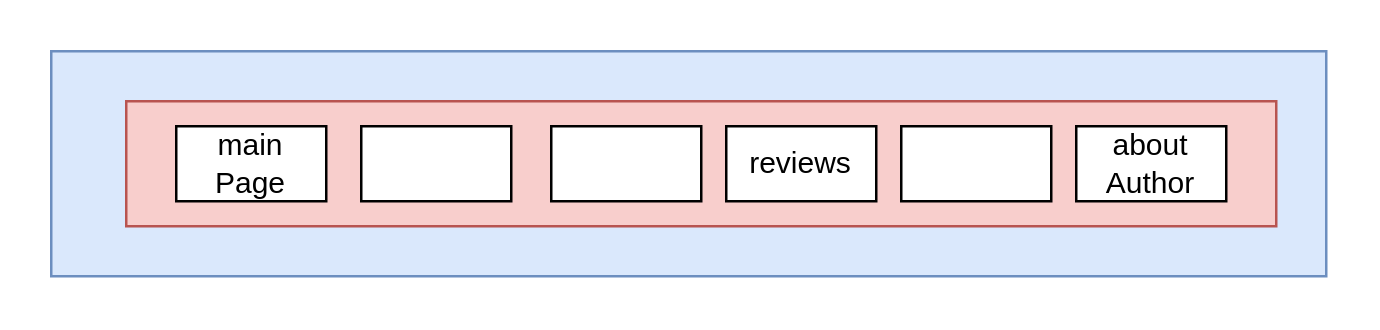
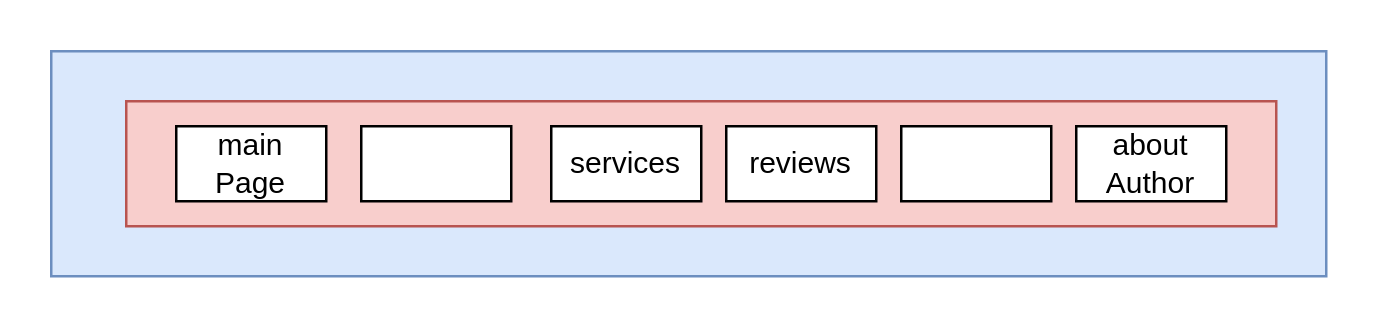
none -> (626, 164)
